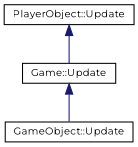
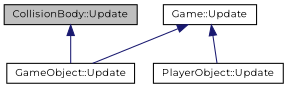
none -> (71, 15)
(69, 49) -> (215, 49)
